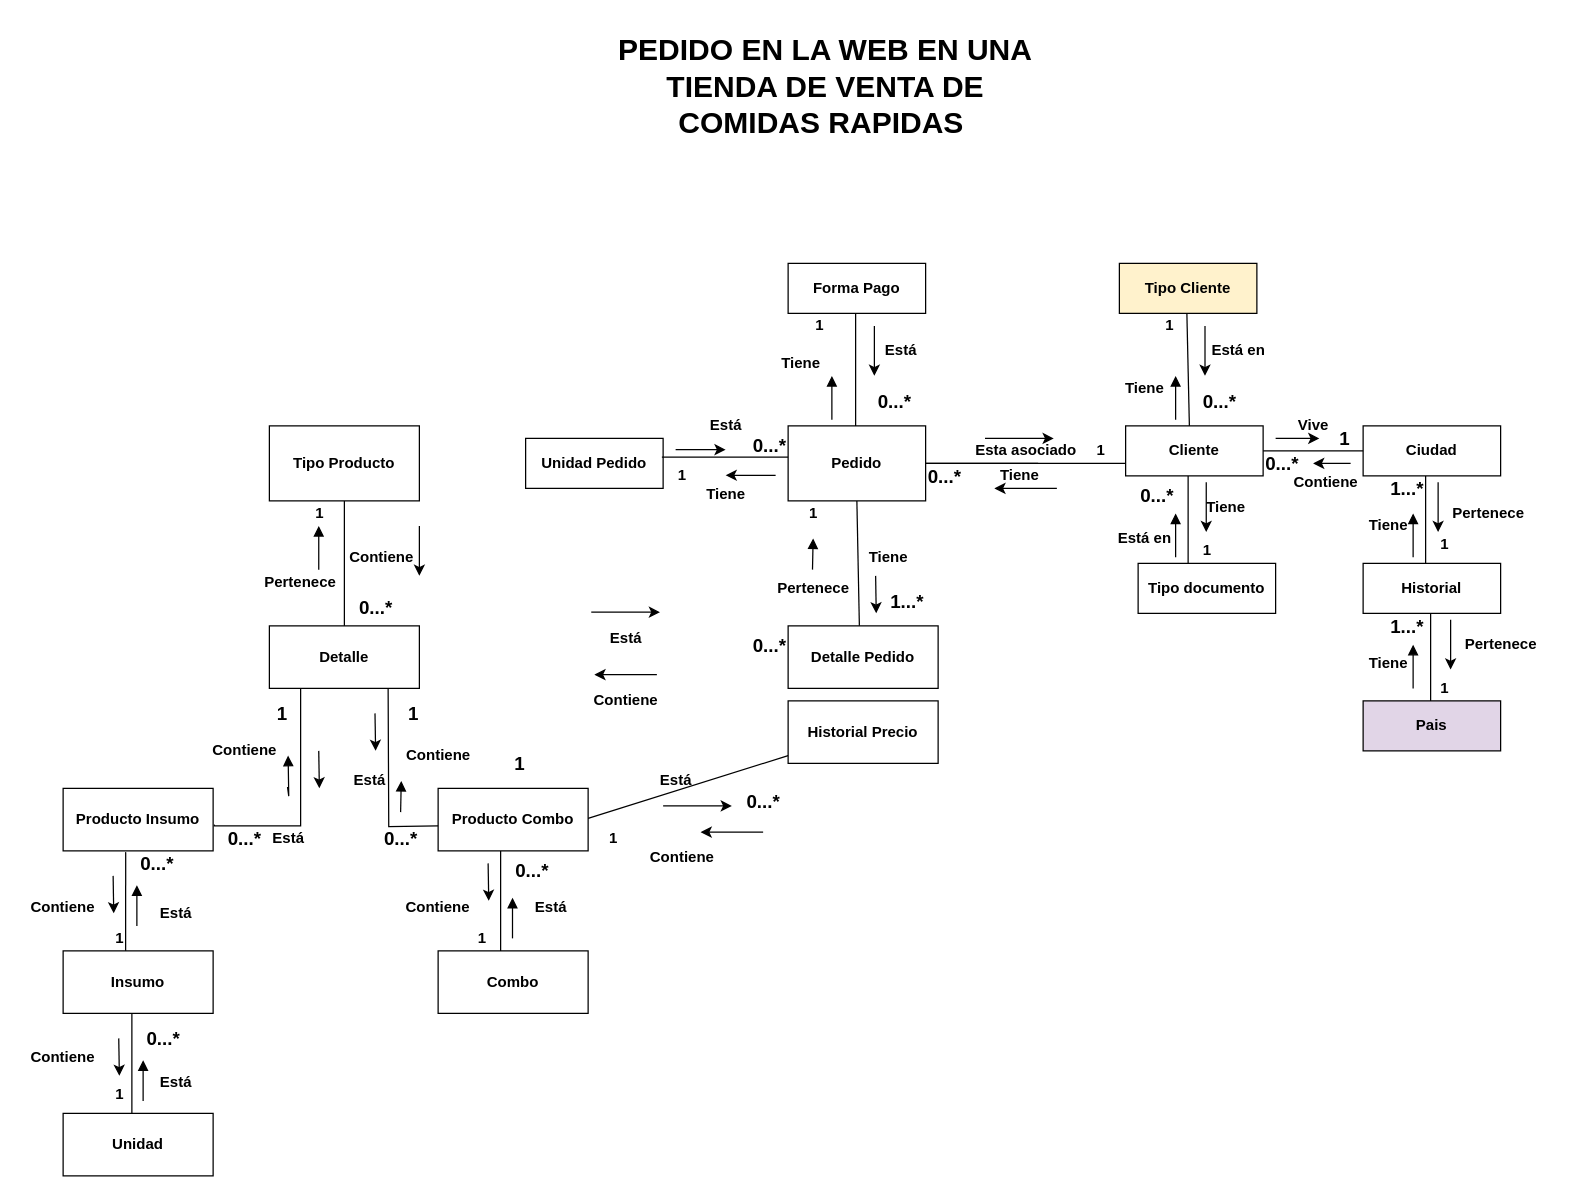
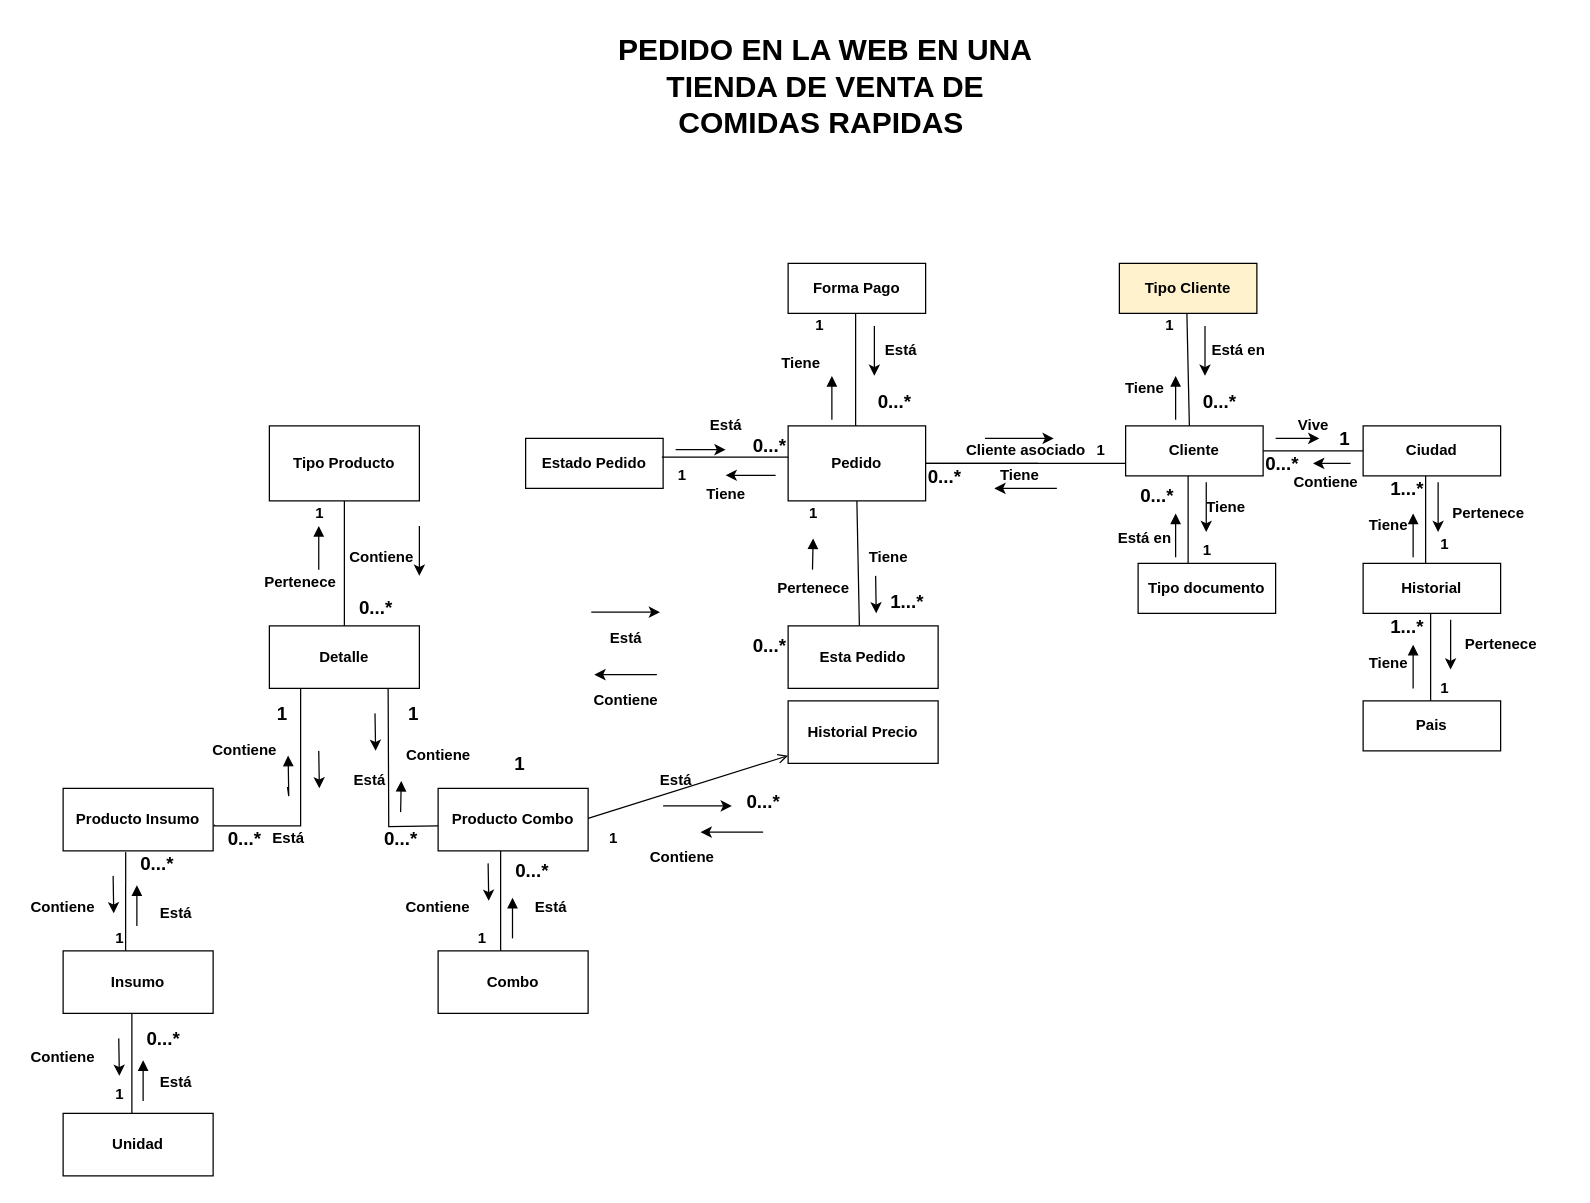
(1026, 451) -> (1026, 451)
(594, 463) -> (594, 463)
(863, 657) -> (863, 657)
(1432, 726) -> (1432, 726)
(782, 757) -> (782, 757)
